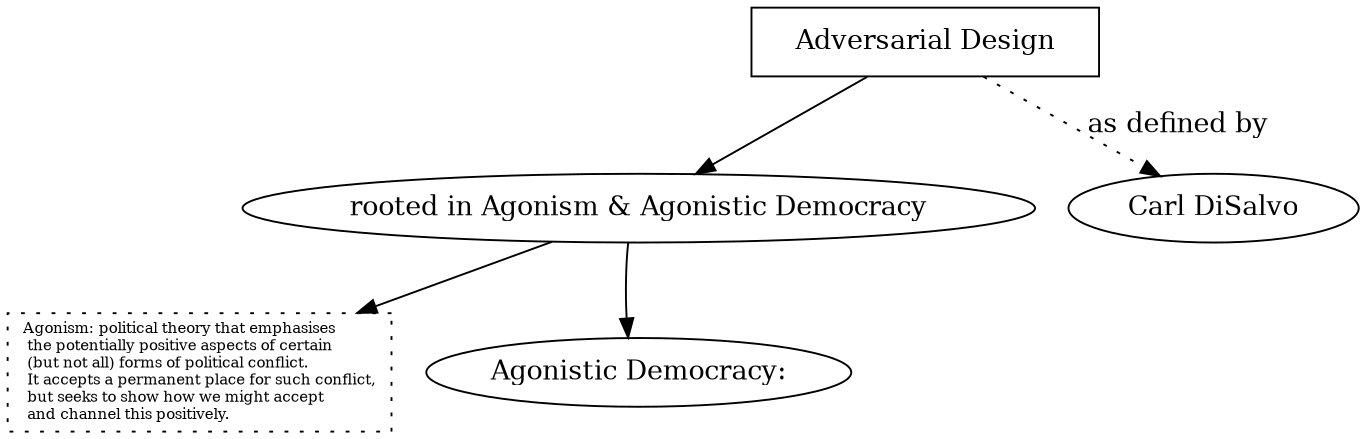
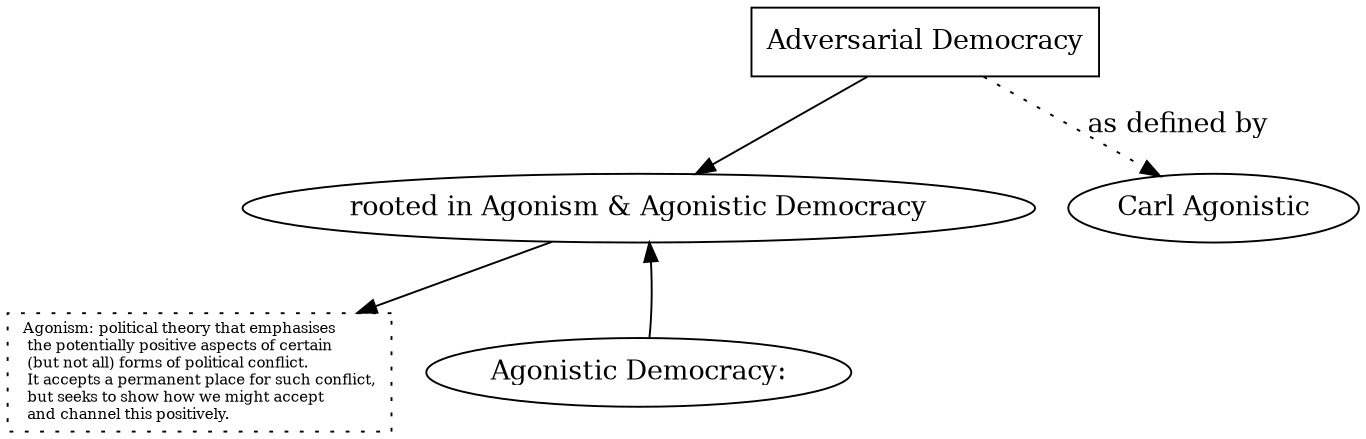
(925, 42) -> (925, 42)
(1214, 208) -> (1214, 208)
(626, 280) -> (652, 300)
